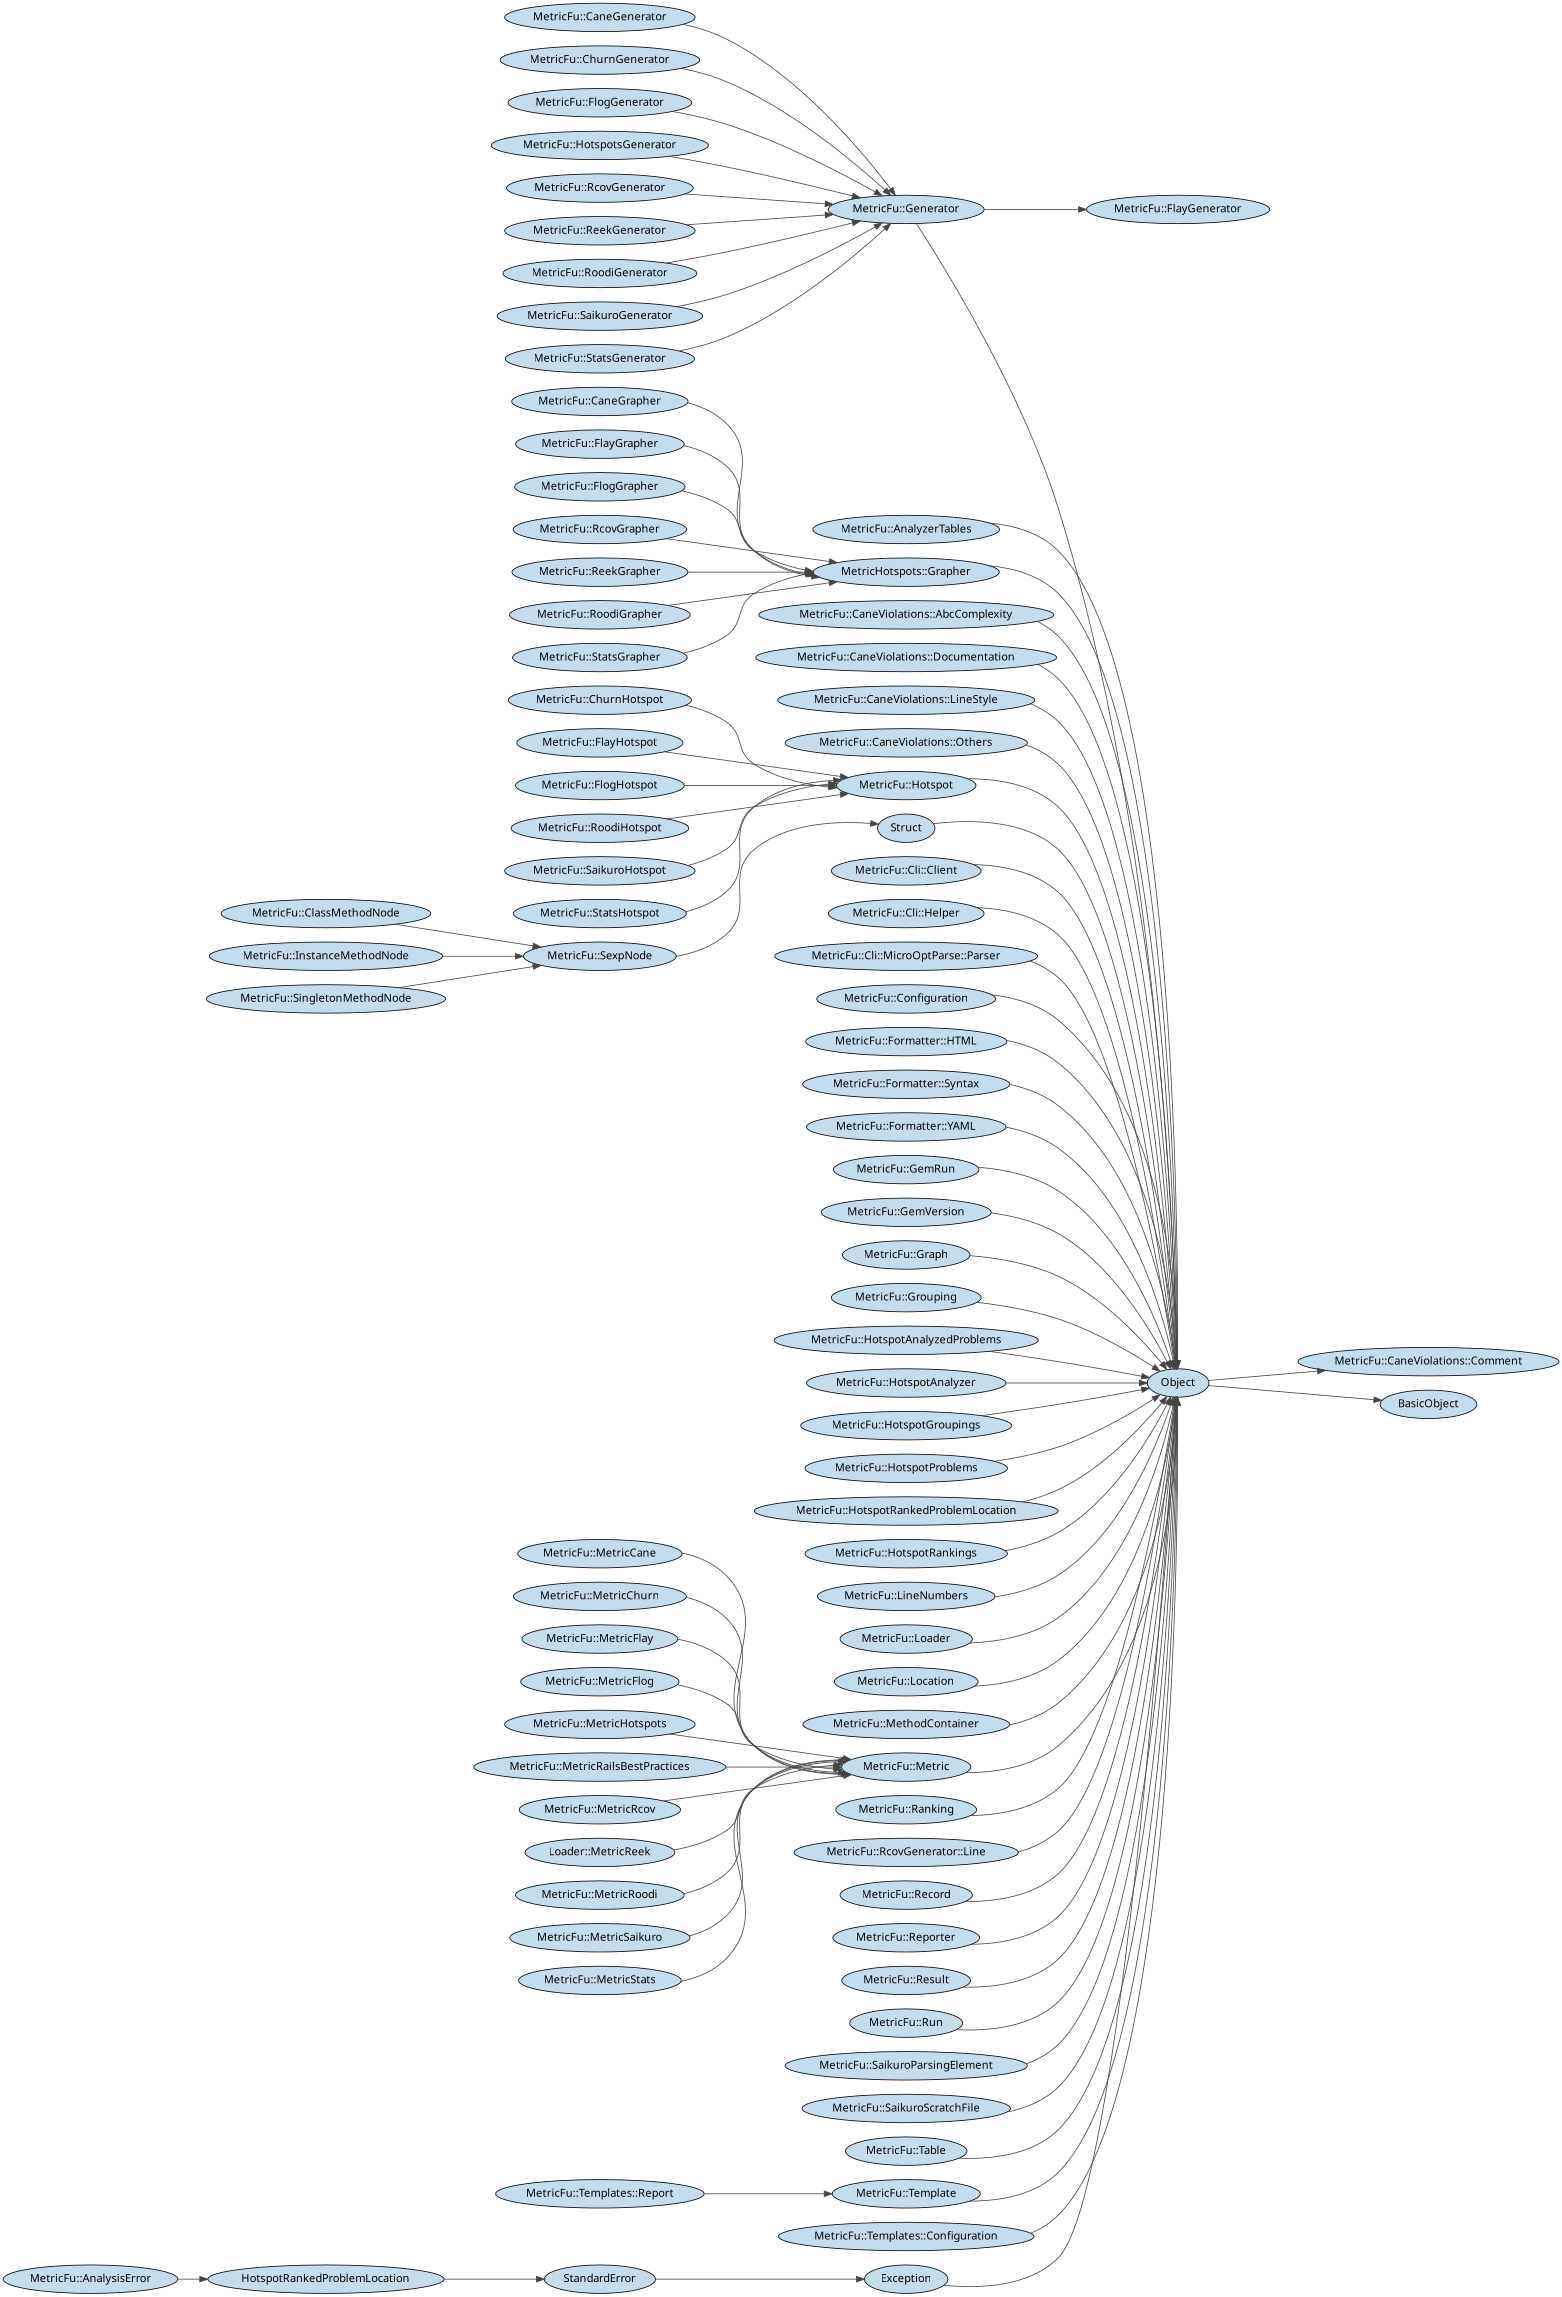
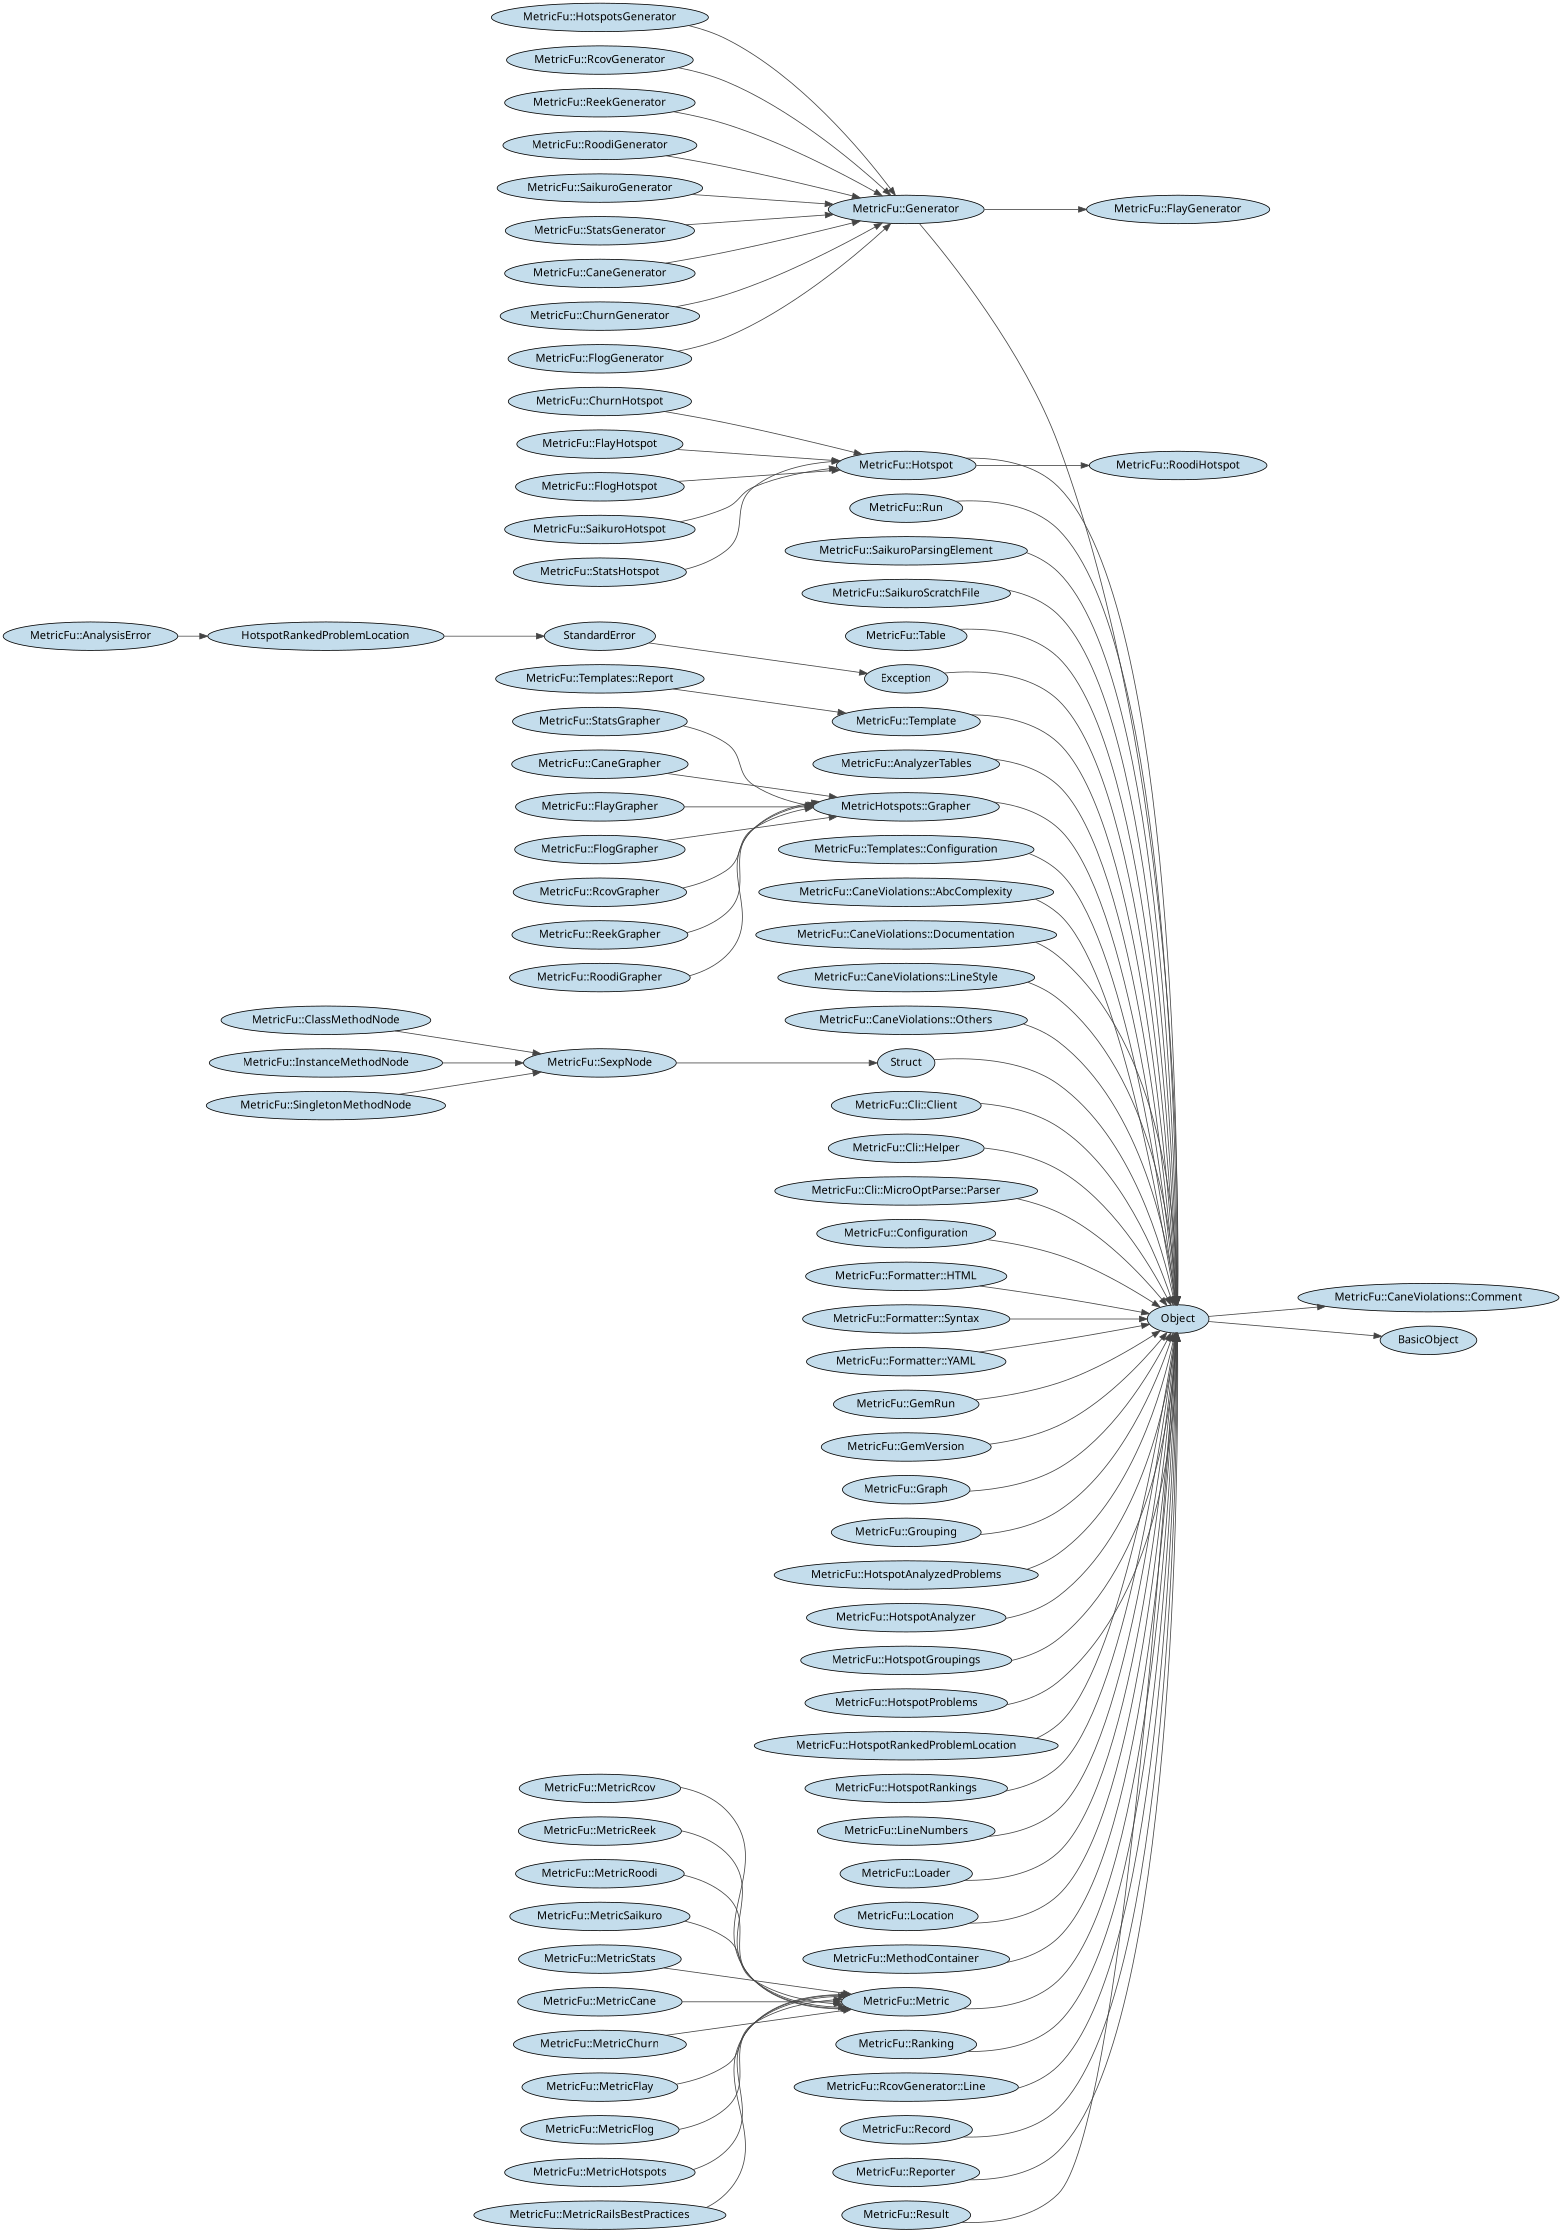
(745, 808) -> (1037, 465)
(600, 1852) -> (600, 1831)
